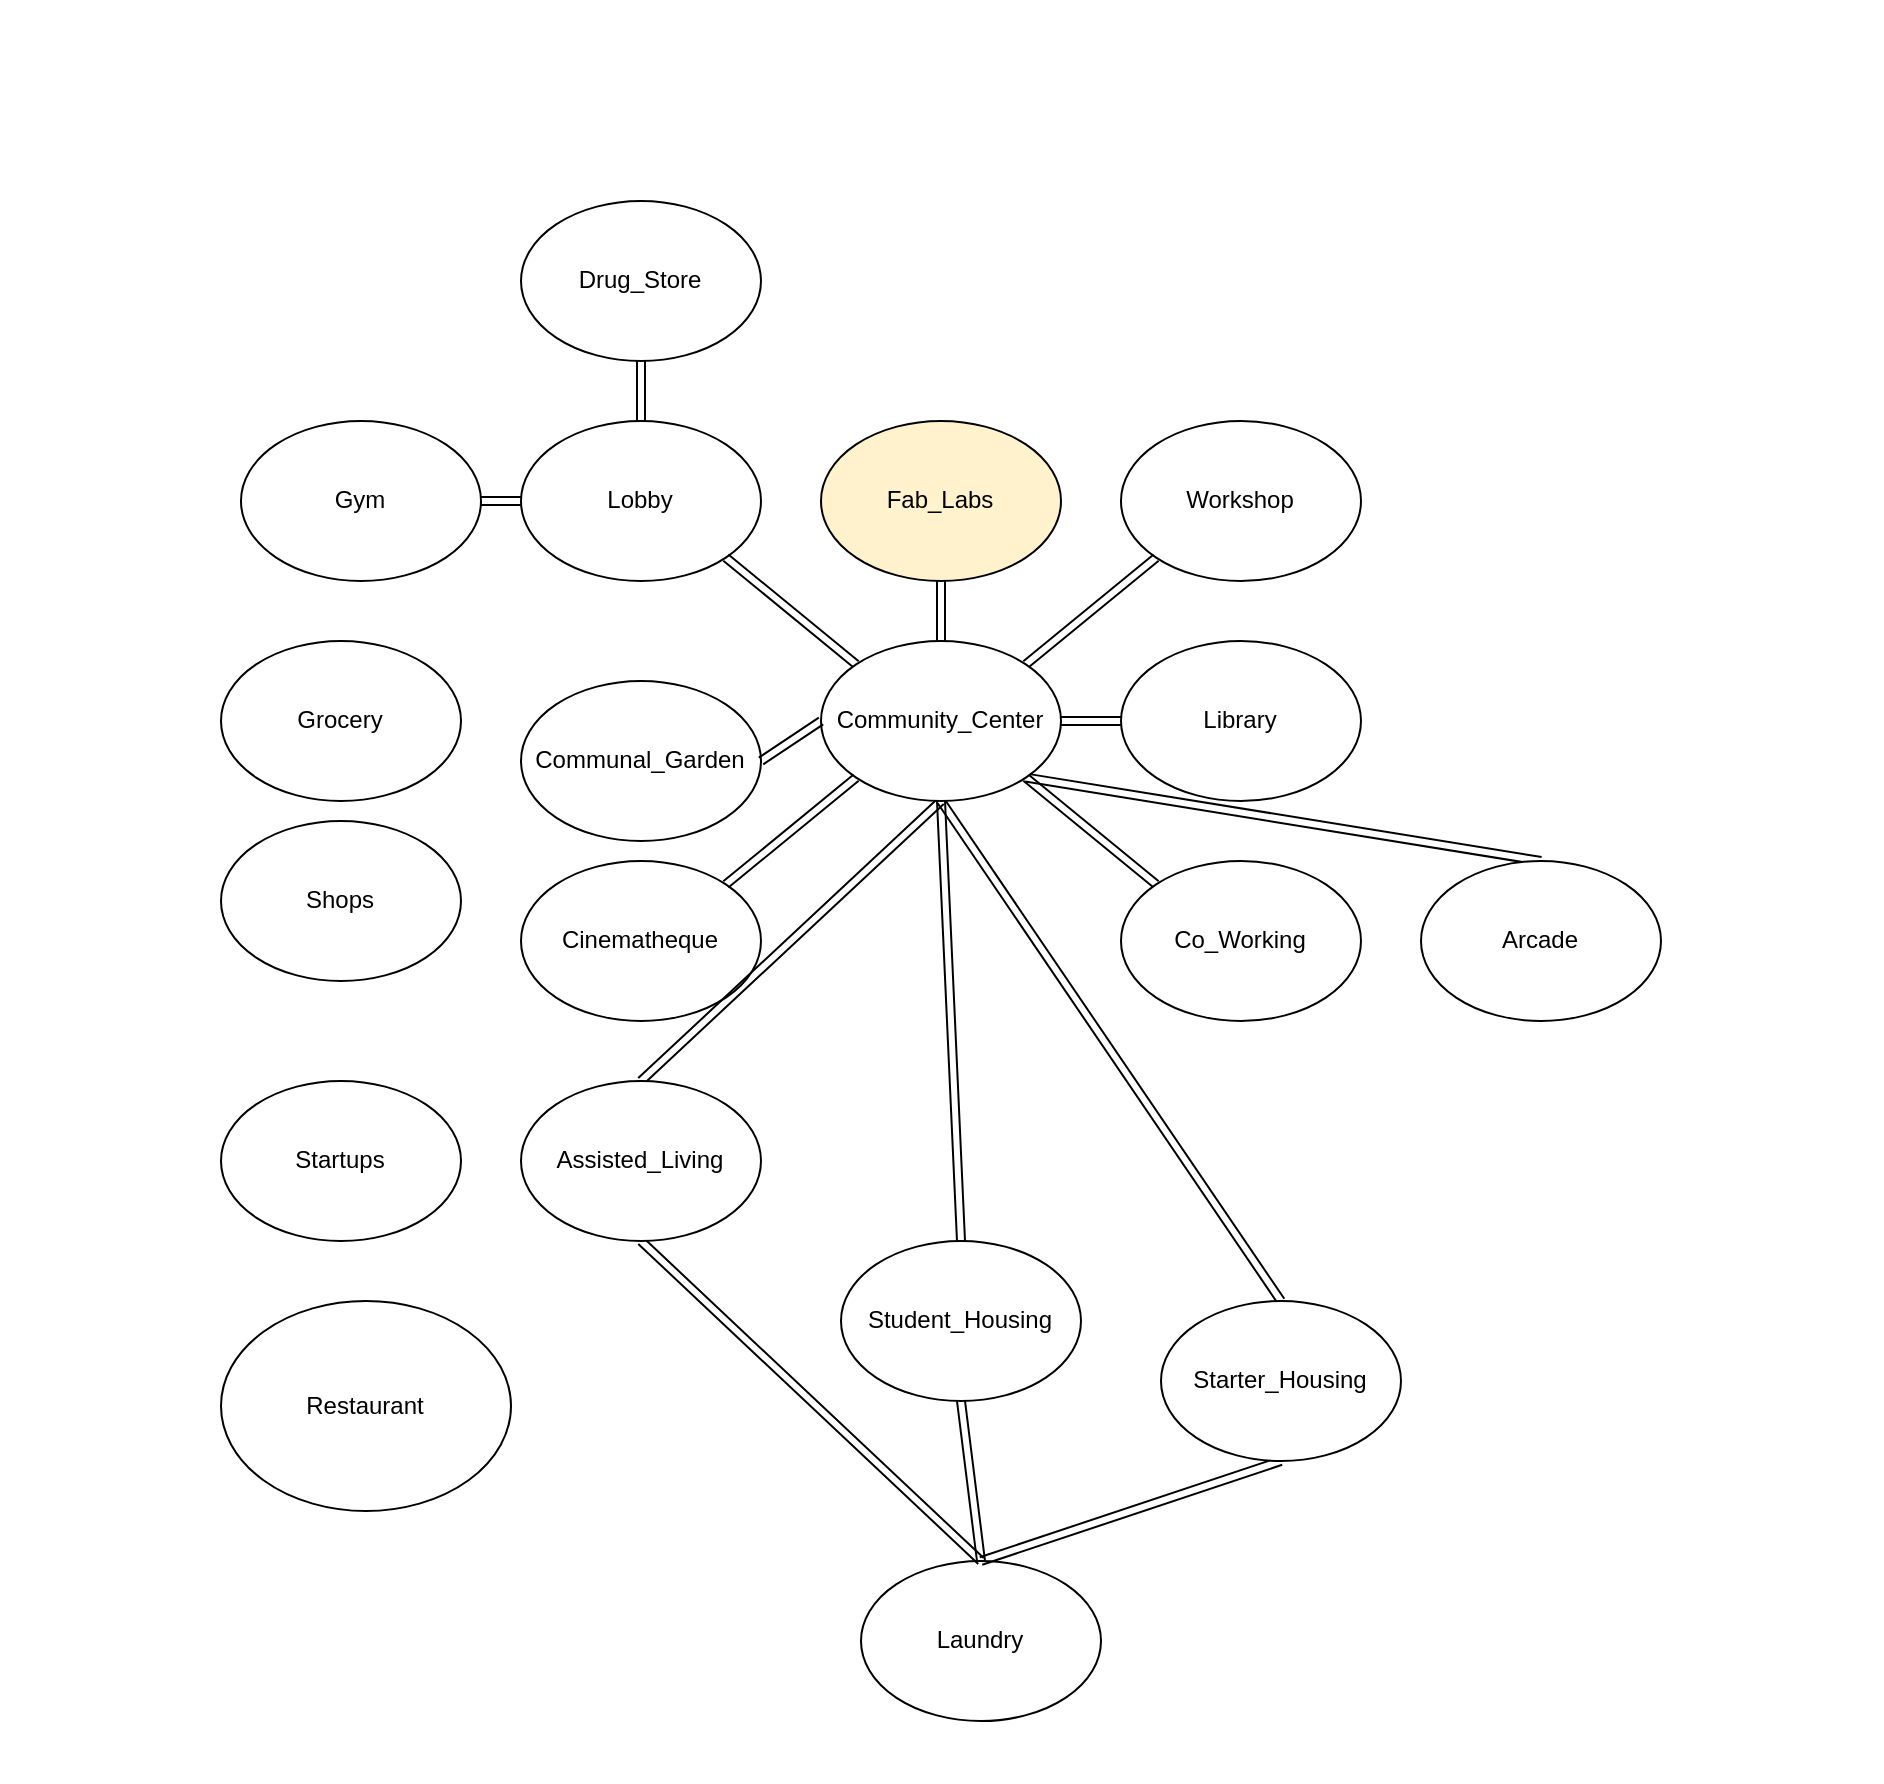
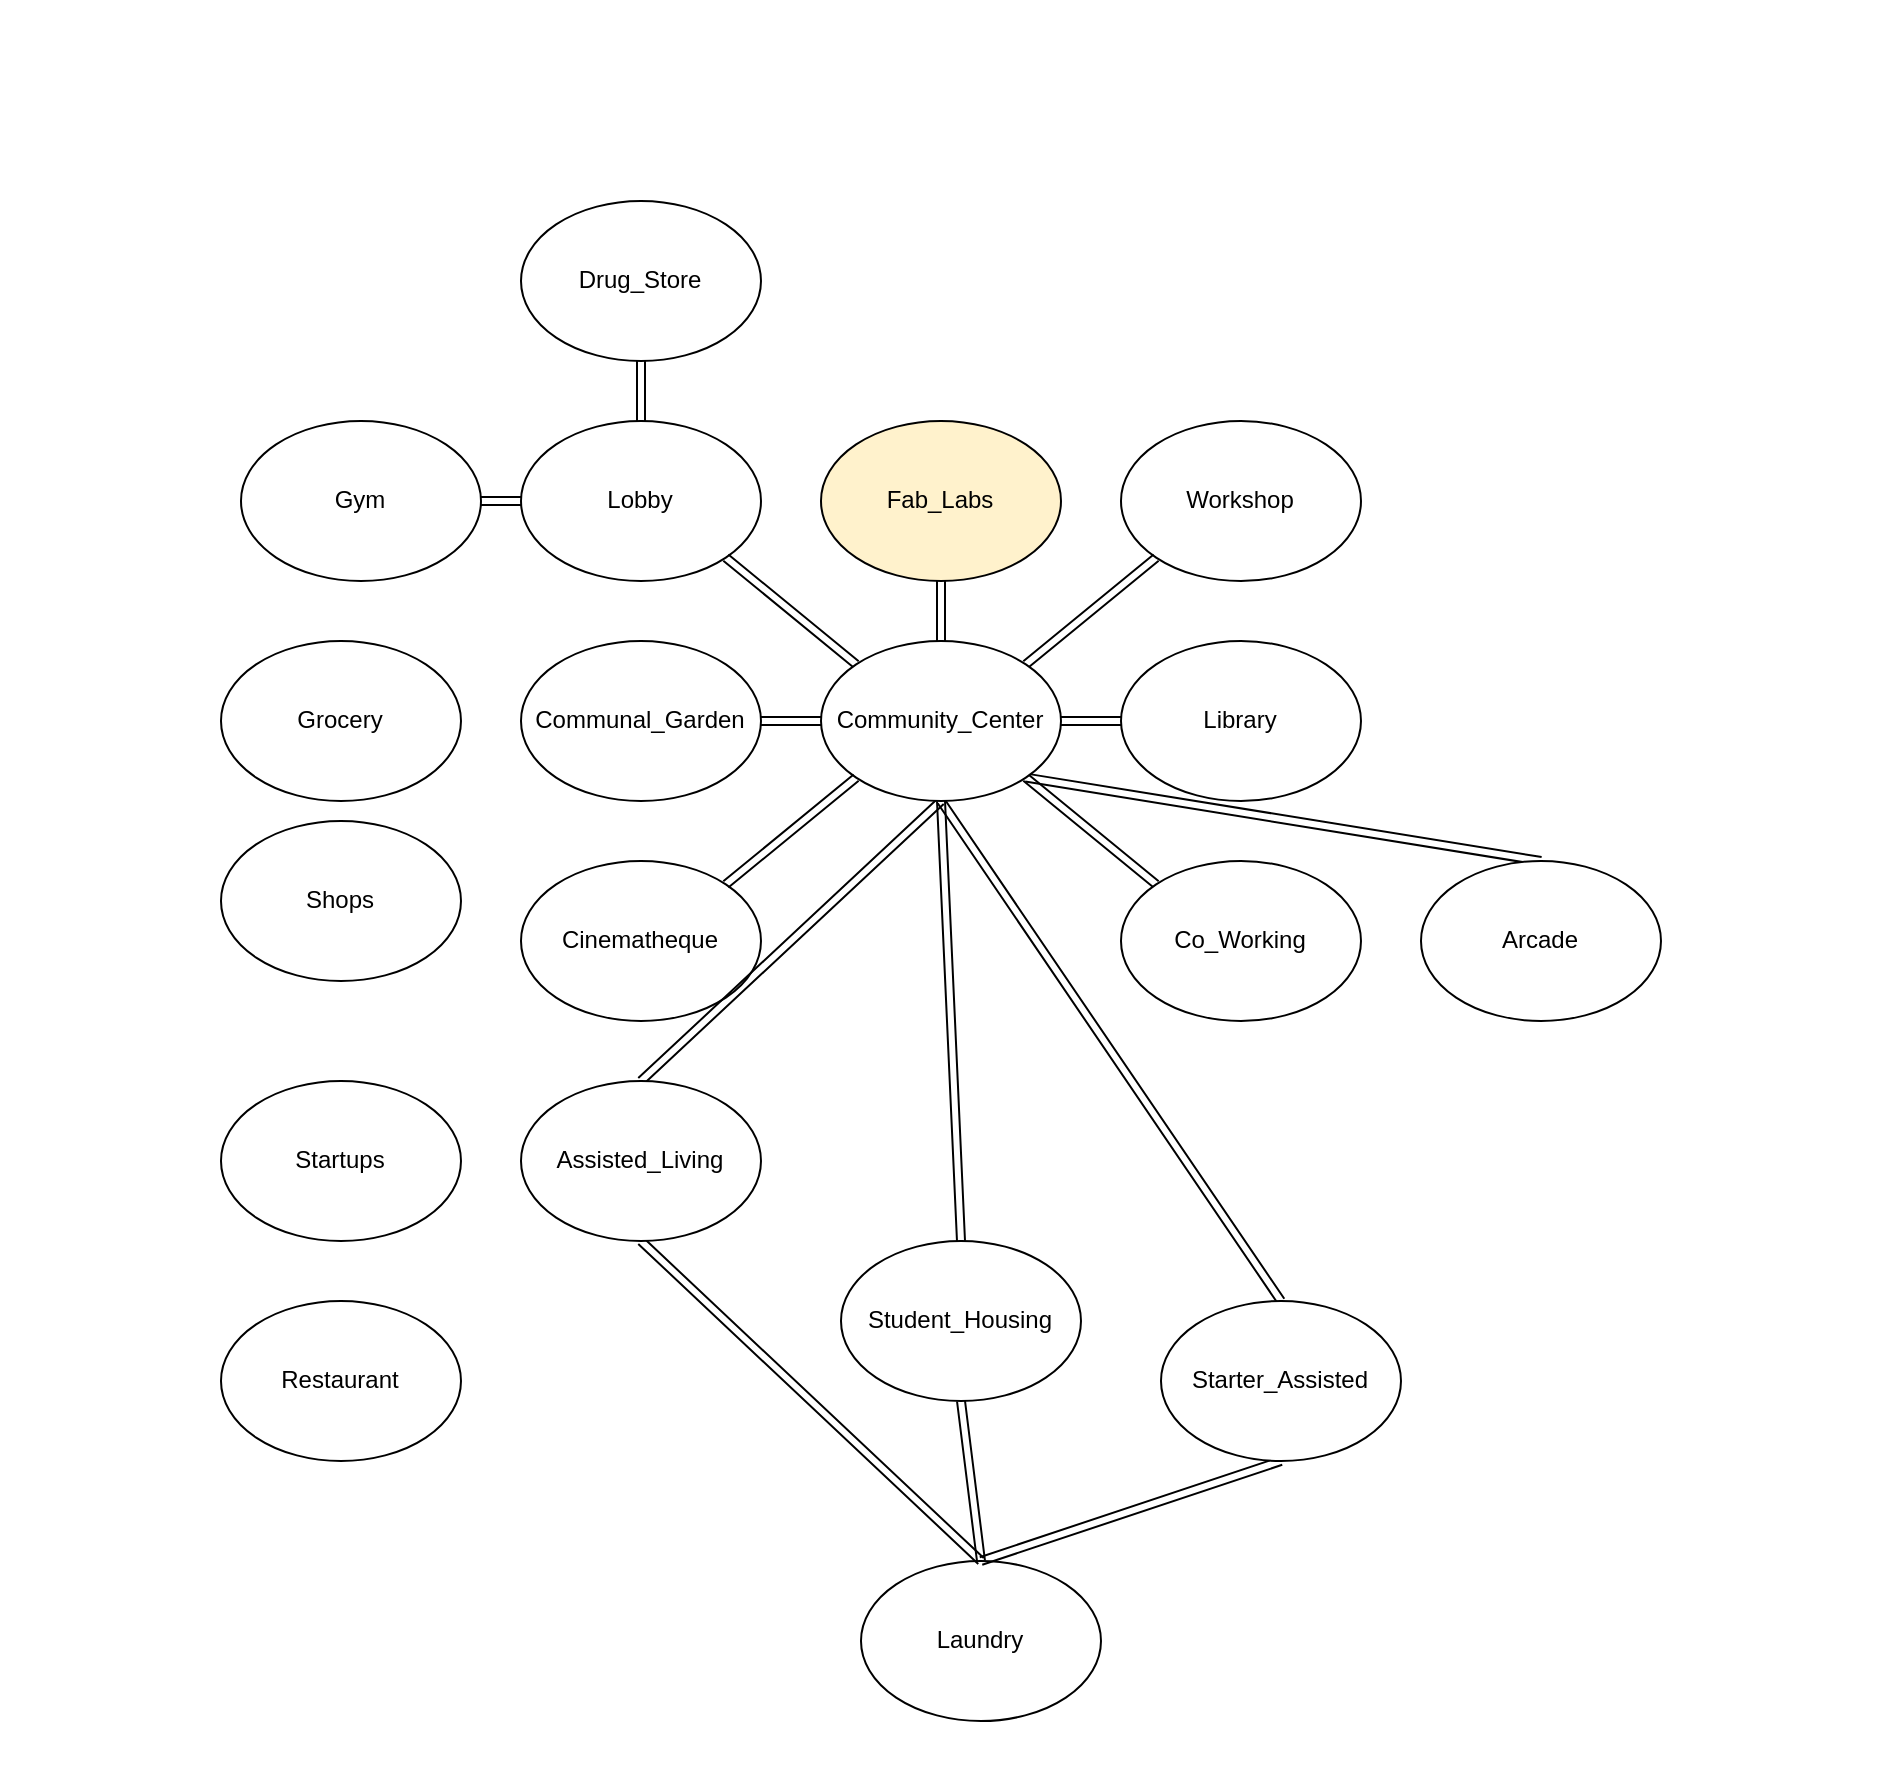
(641, 761) -> (641, 721)
(1281, 1381) -> (1281, 1381)
(366, 1406) -> (341, 1381)
